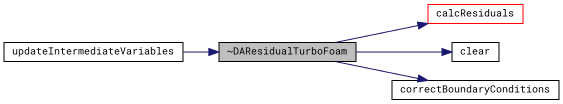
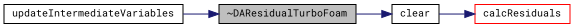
(377, 34) -> (452, 14)
(476, 90) -> none
